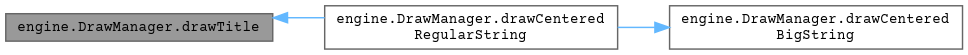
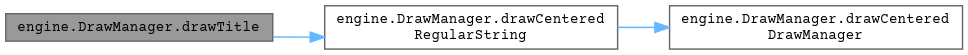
(306, 18) -> (292, 37)
(816, 27) -> (816, 27)
